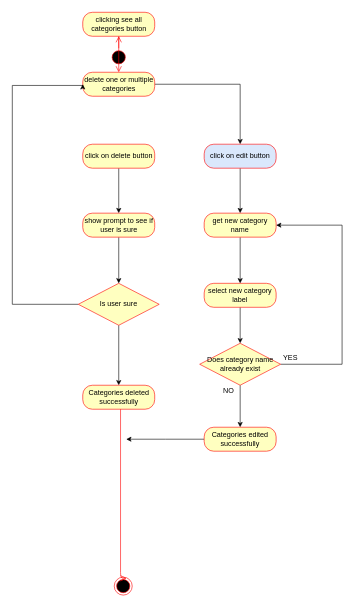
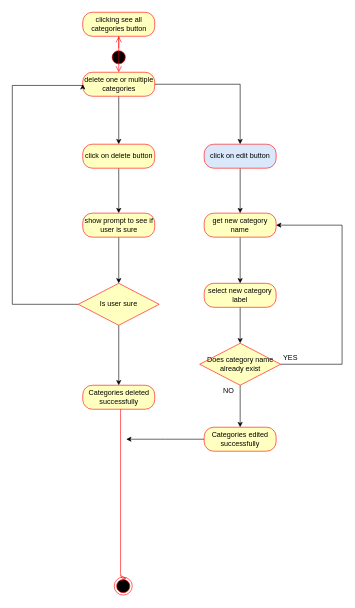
none -> (119, 138)
